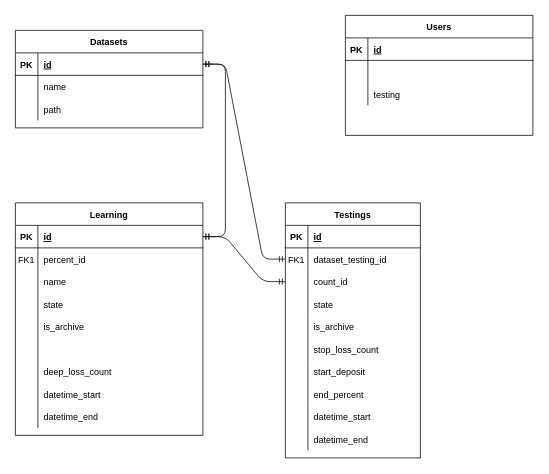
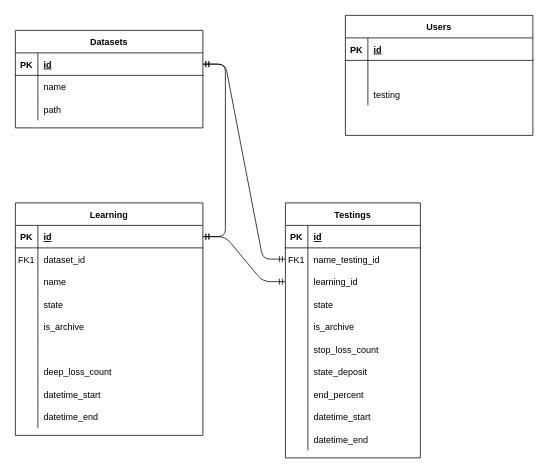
(68, 260) -> (68, 260)
(357, 260) -> (349, 260)
(332, 282) -> (338, 282)
(345, 372) -> (345, 372)
